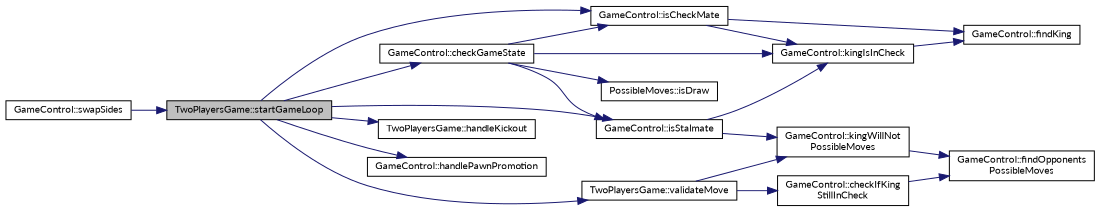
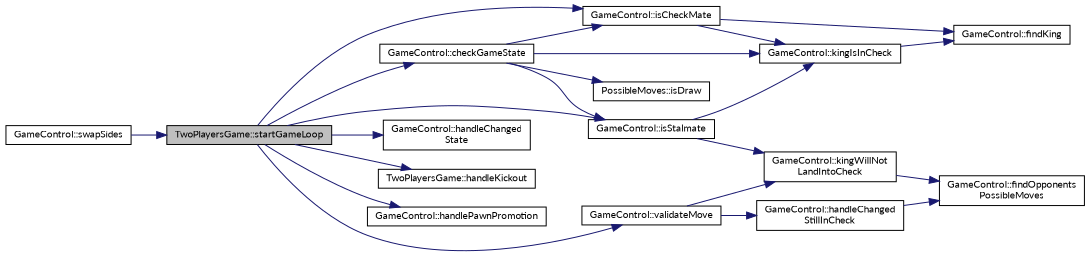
none -> (457, 135)
(843, 142) -> (830, 167)
(659, 191) -> (651, 215)
(843, 191) -> (830, 215)
